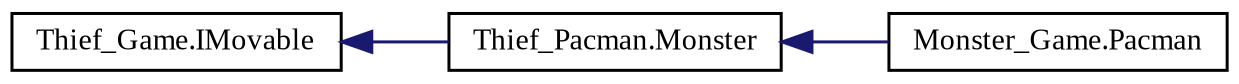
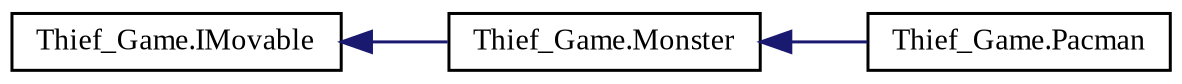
(615, 42) -> (605, 42)
(1058, 42) -> (1019, 42)
